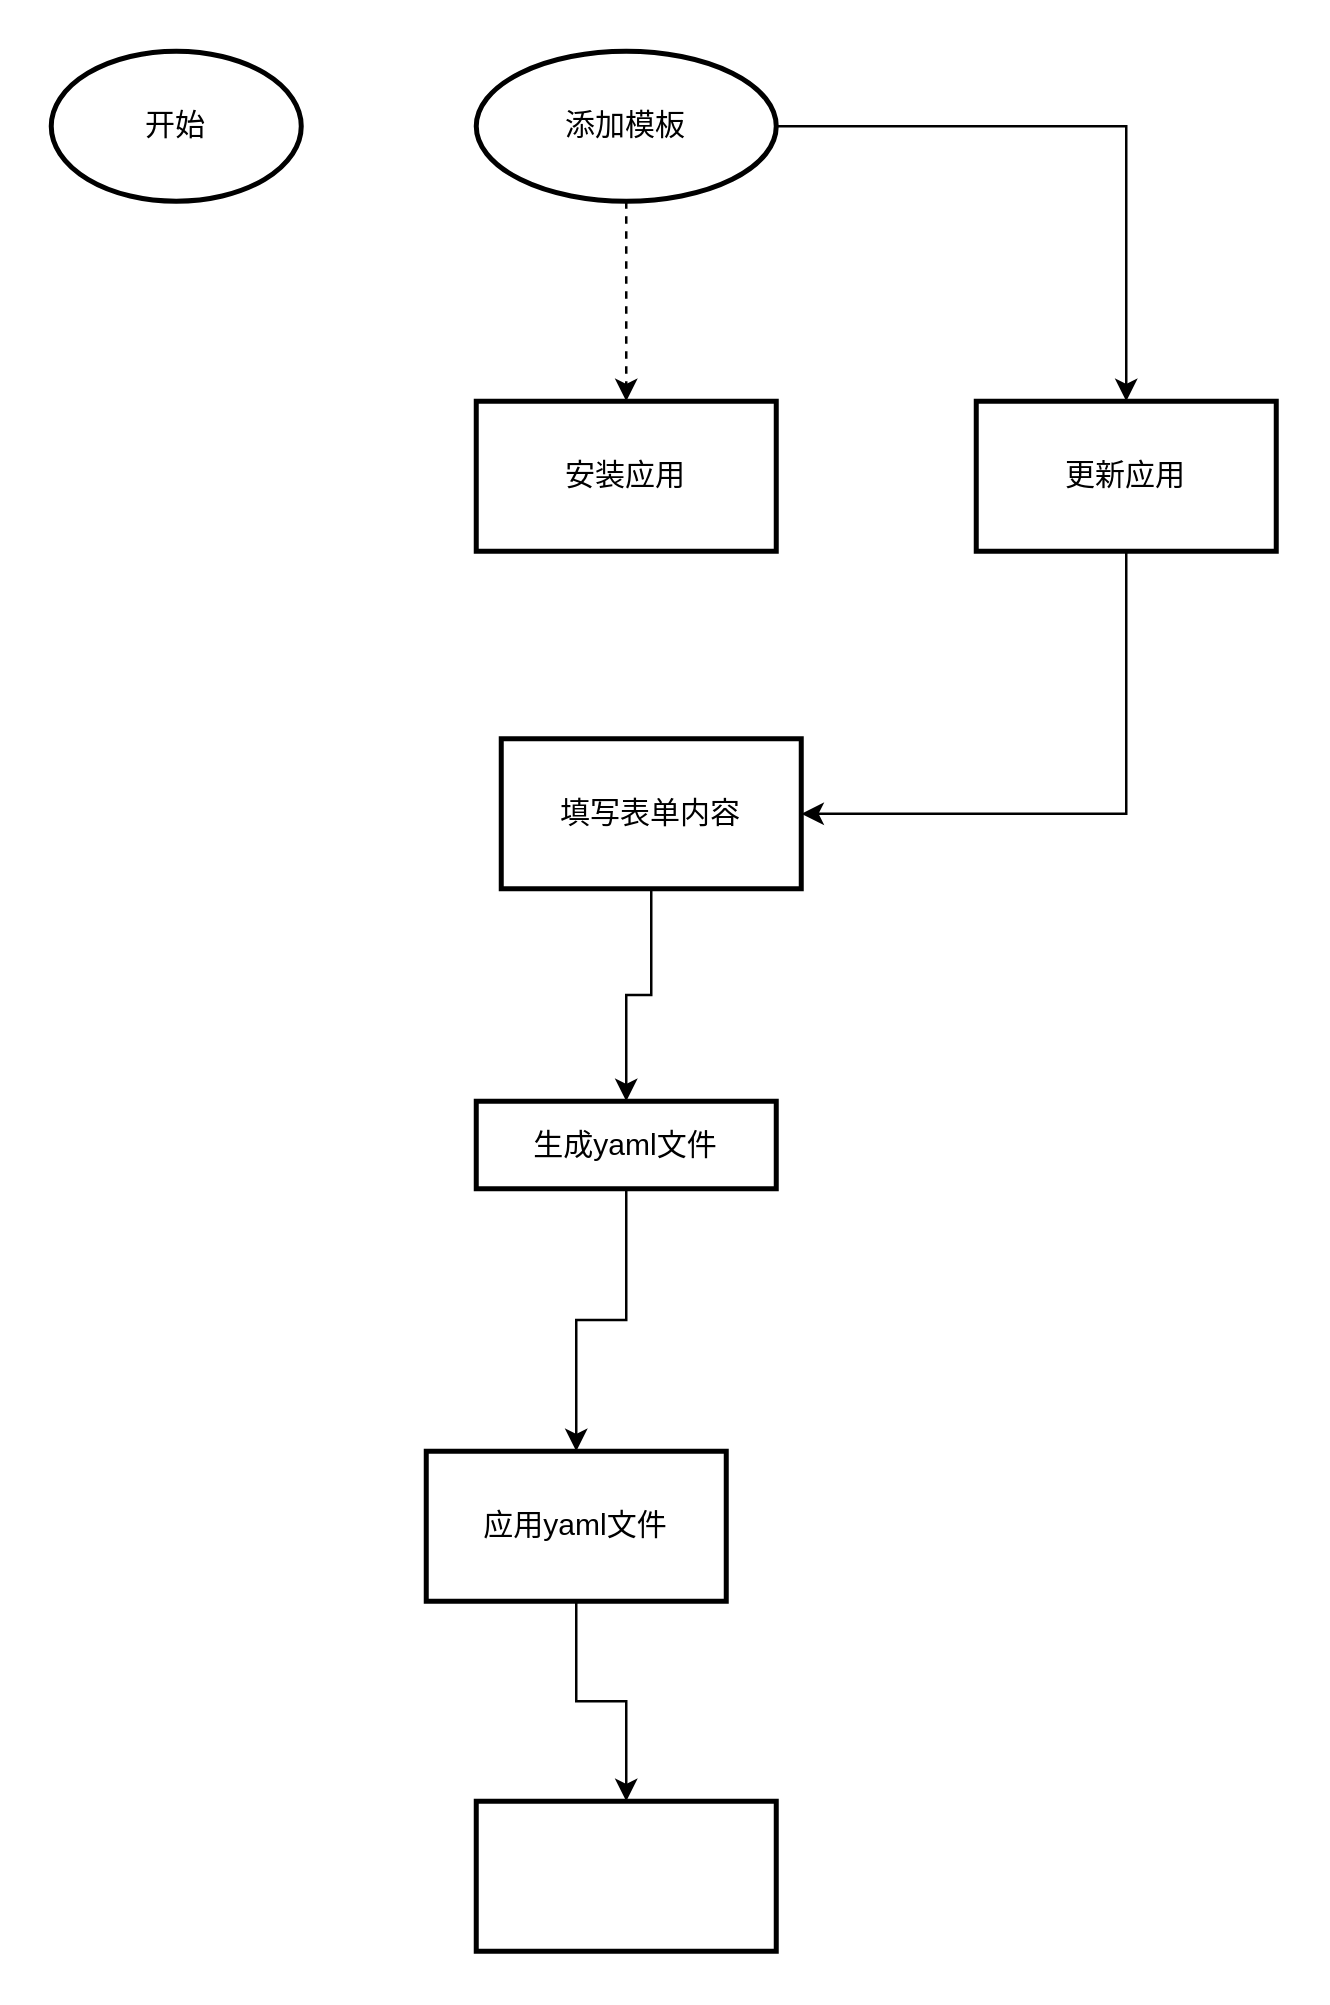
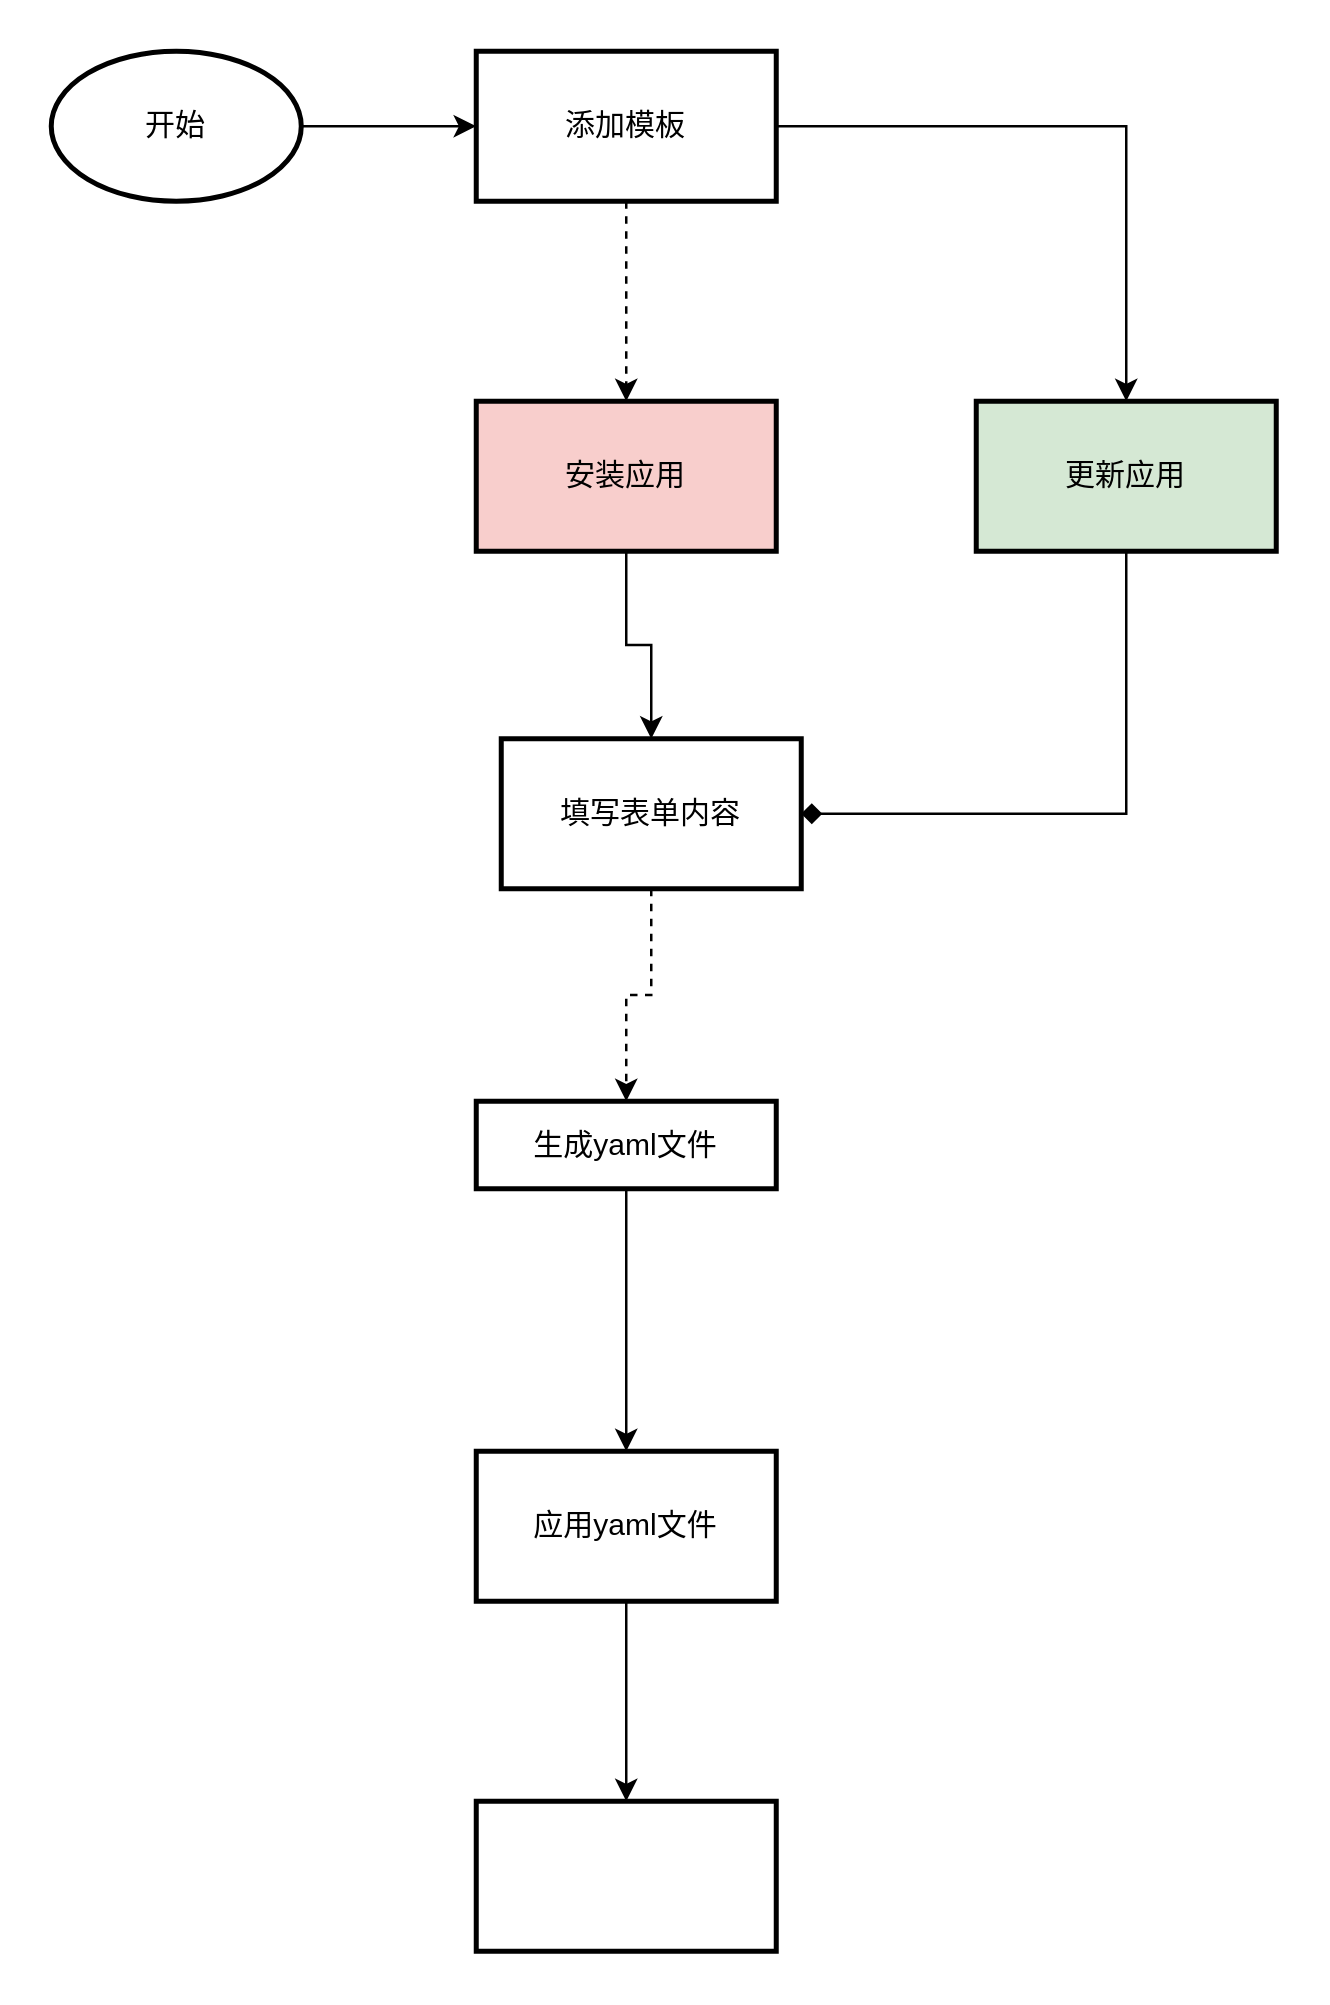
none -> (381, 126)
(626, 126) -> (626, 126)
(626, 476) -> (626, 476)
(1126, 476) -> (1126, 476)
none -> (631, 645)
(820, 814) -> (822, 814)
(644, 995) -> (644, 995)
(576, 1526) -> (626, 1526)
